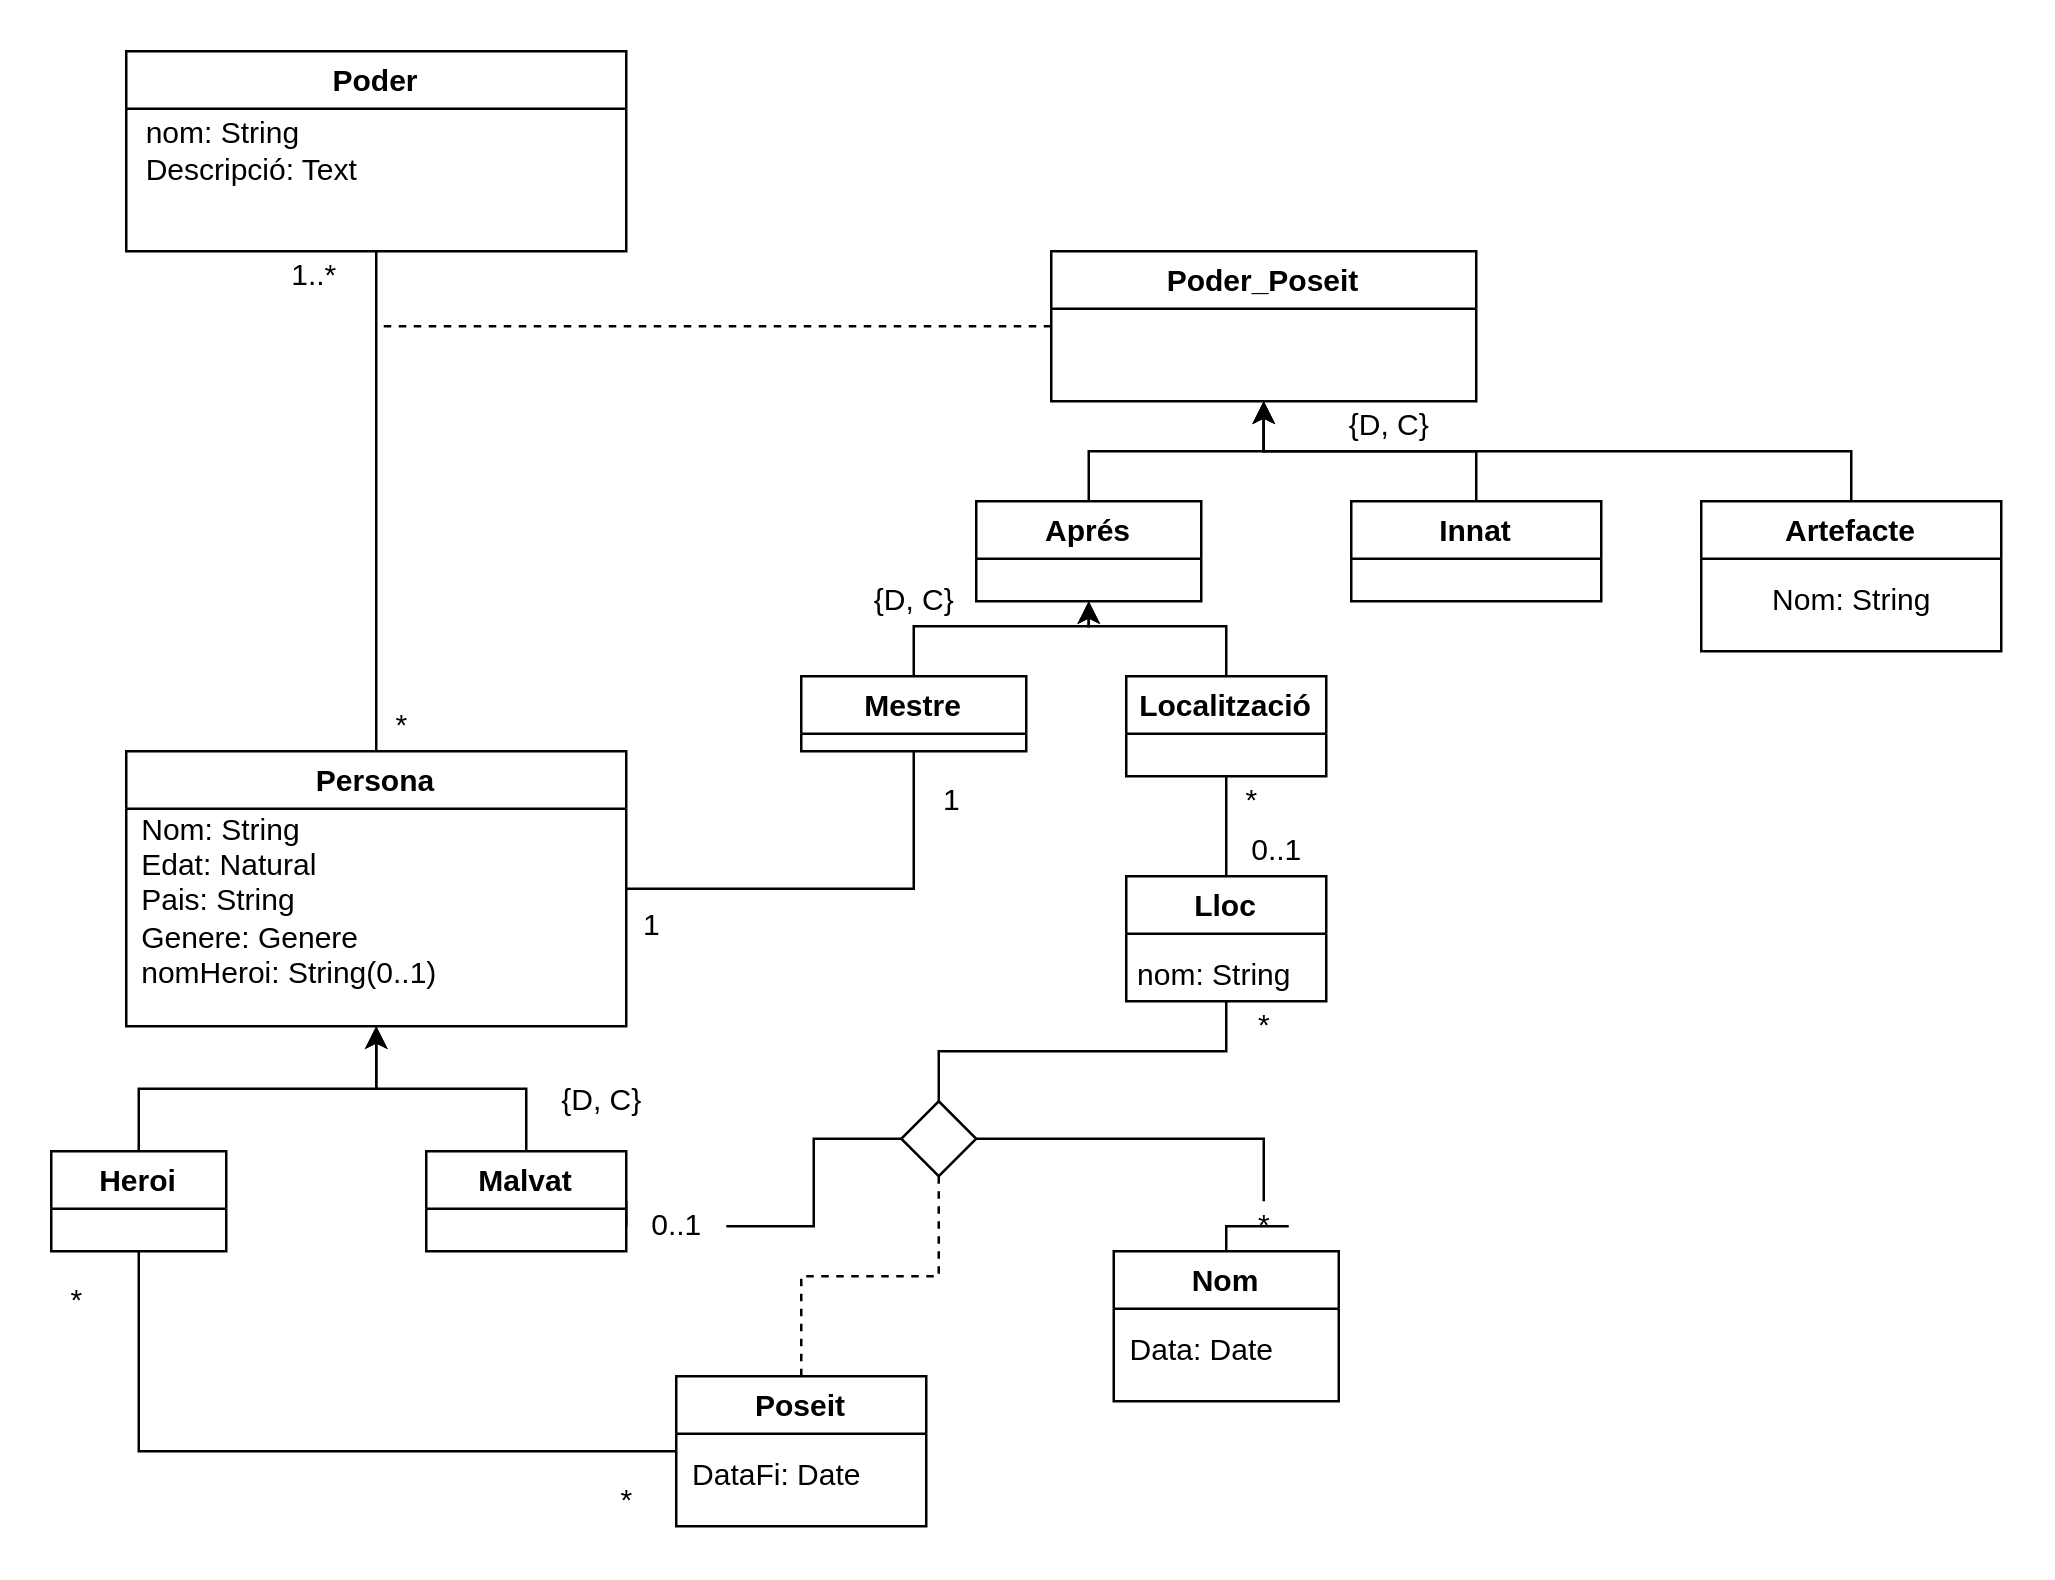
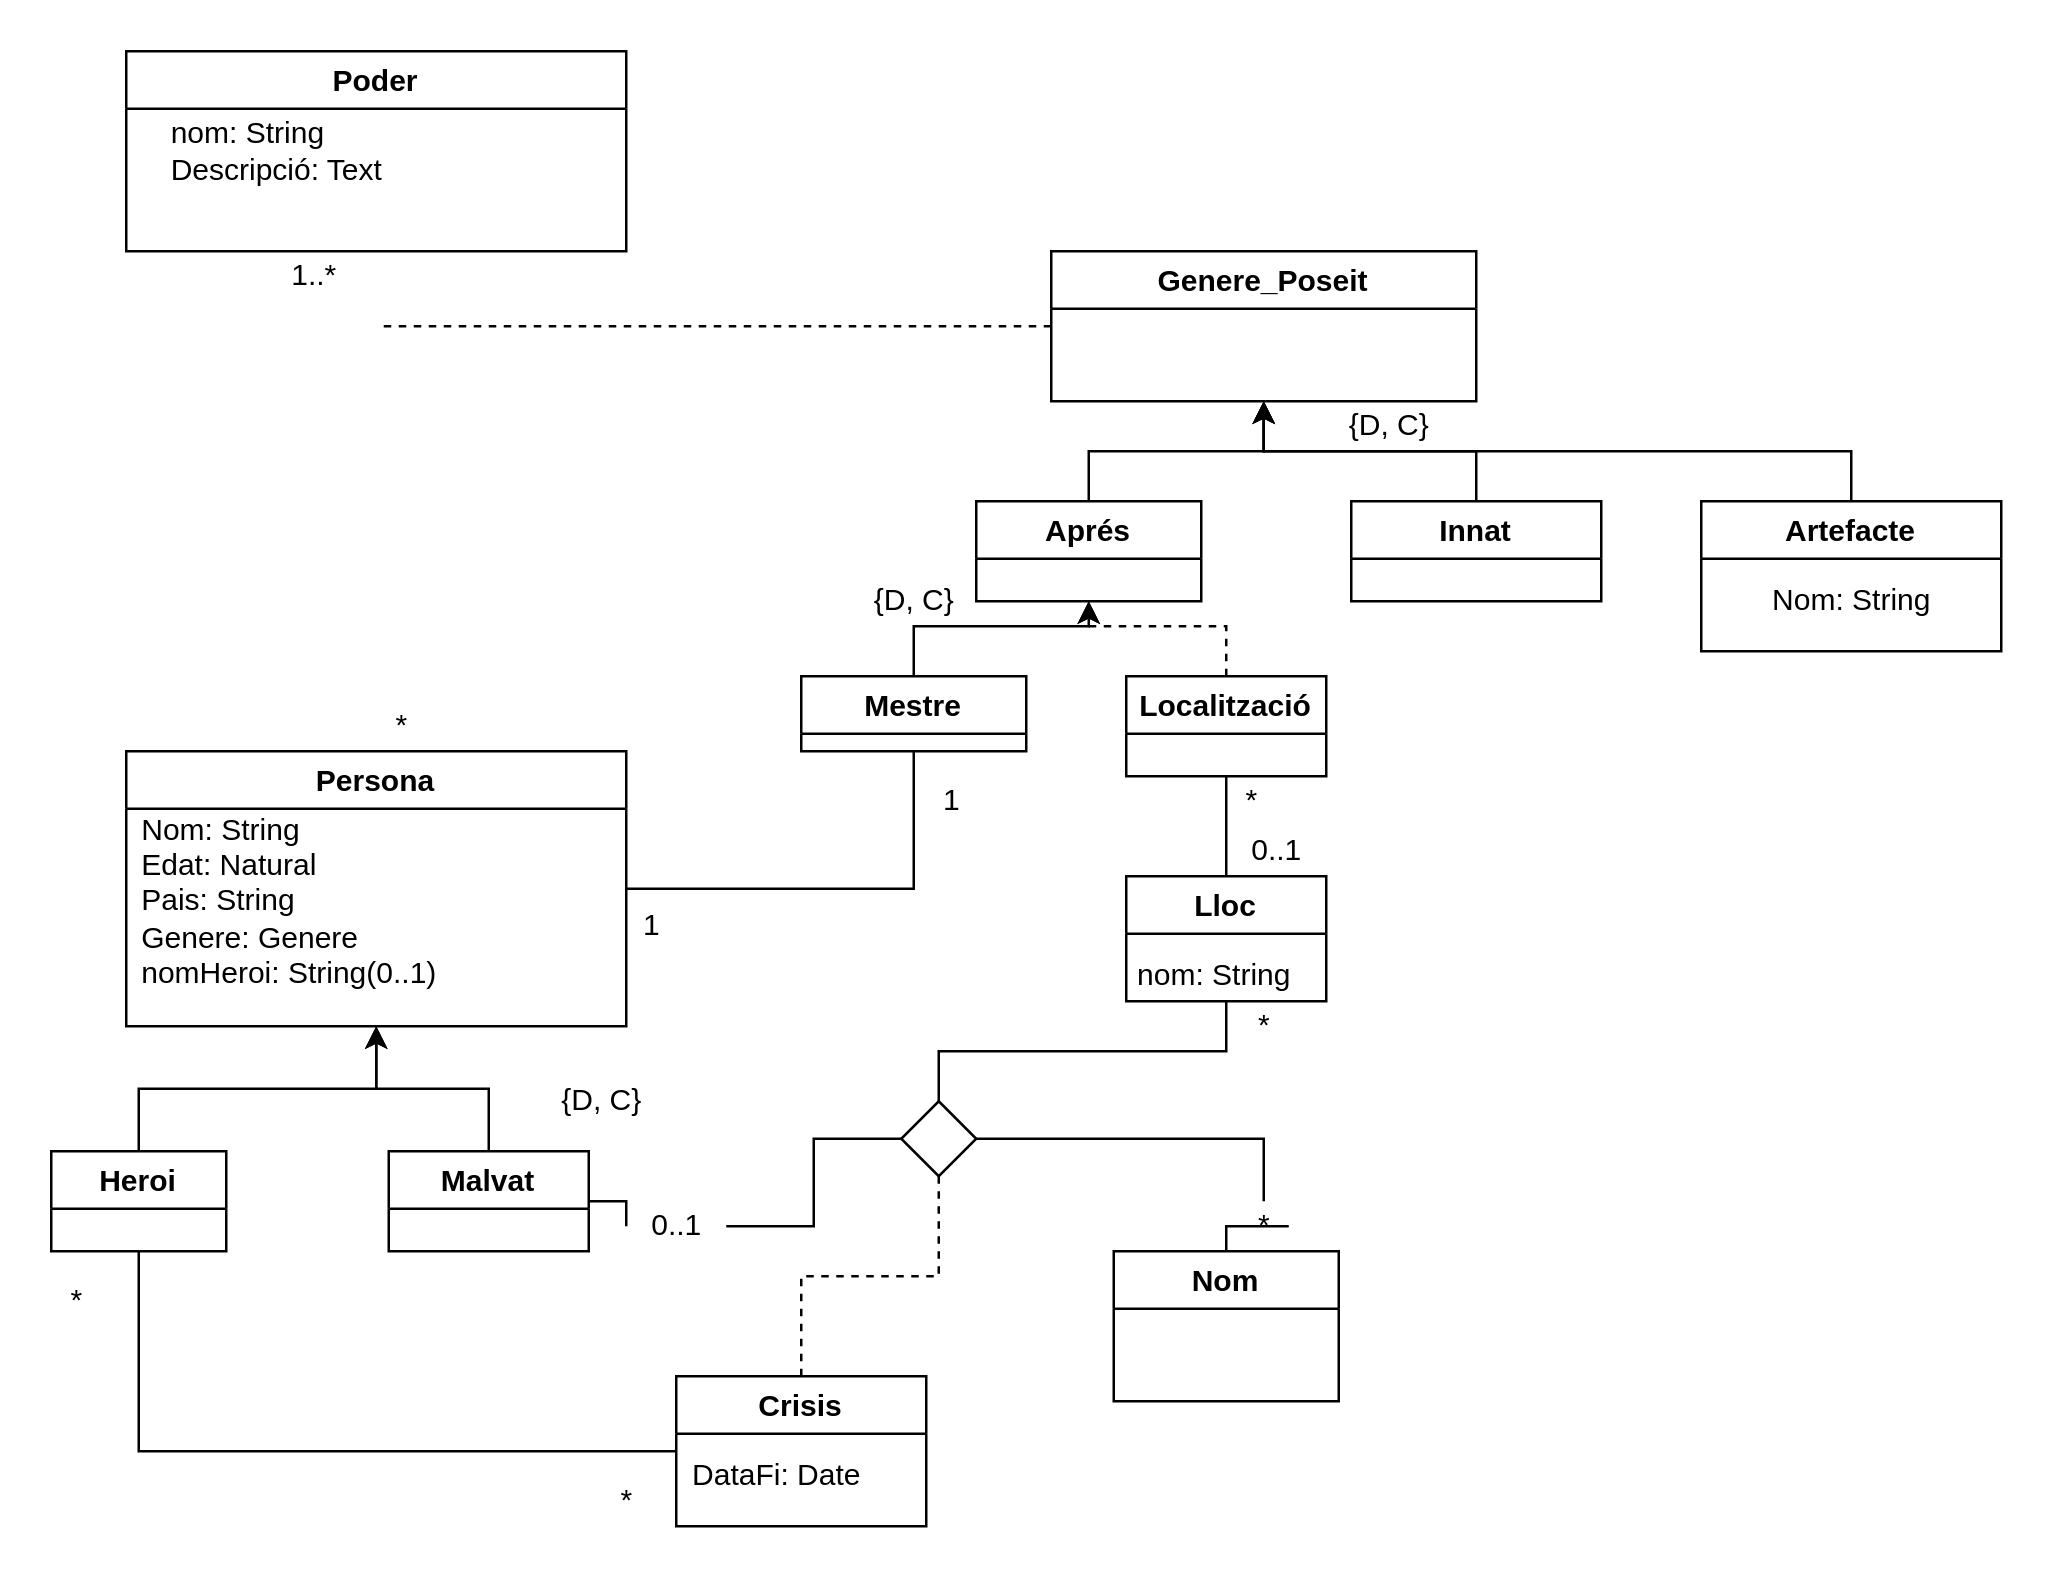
(251, 151) -> (276, 151)
(1263, 281) -> (1263, 281)
(376, 540) -> none
(1184, 626) -> (1184, 626)
(526, 1201) -> (489, 1201)
(1201, 1351) -> none
(800, 1406) -> (800, 1406)
